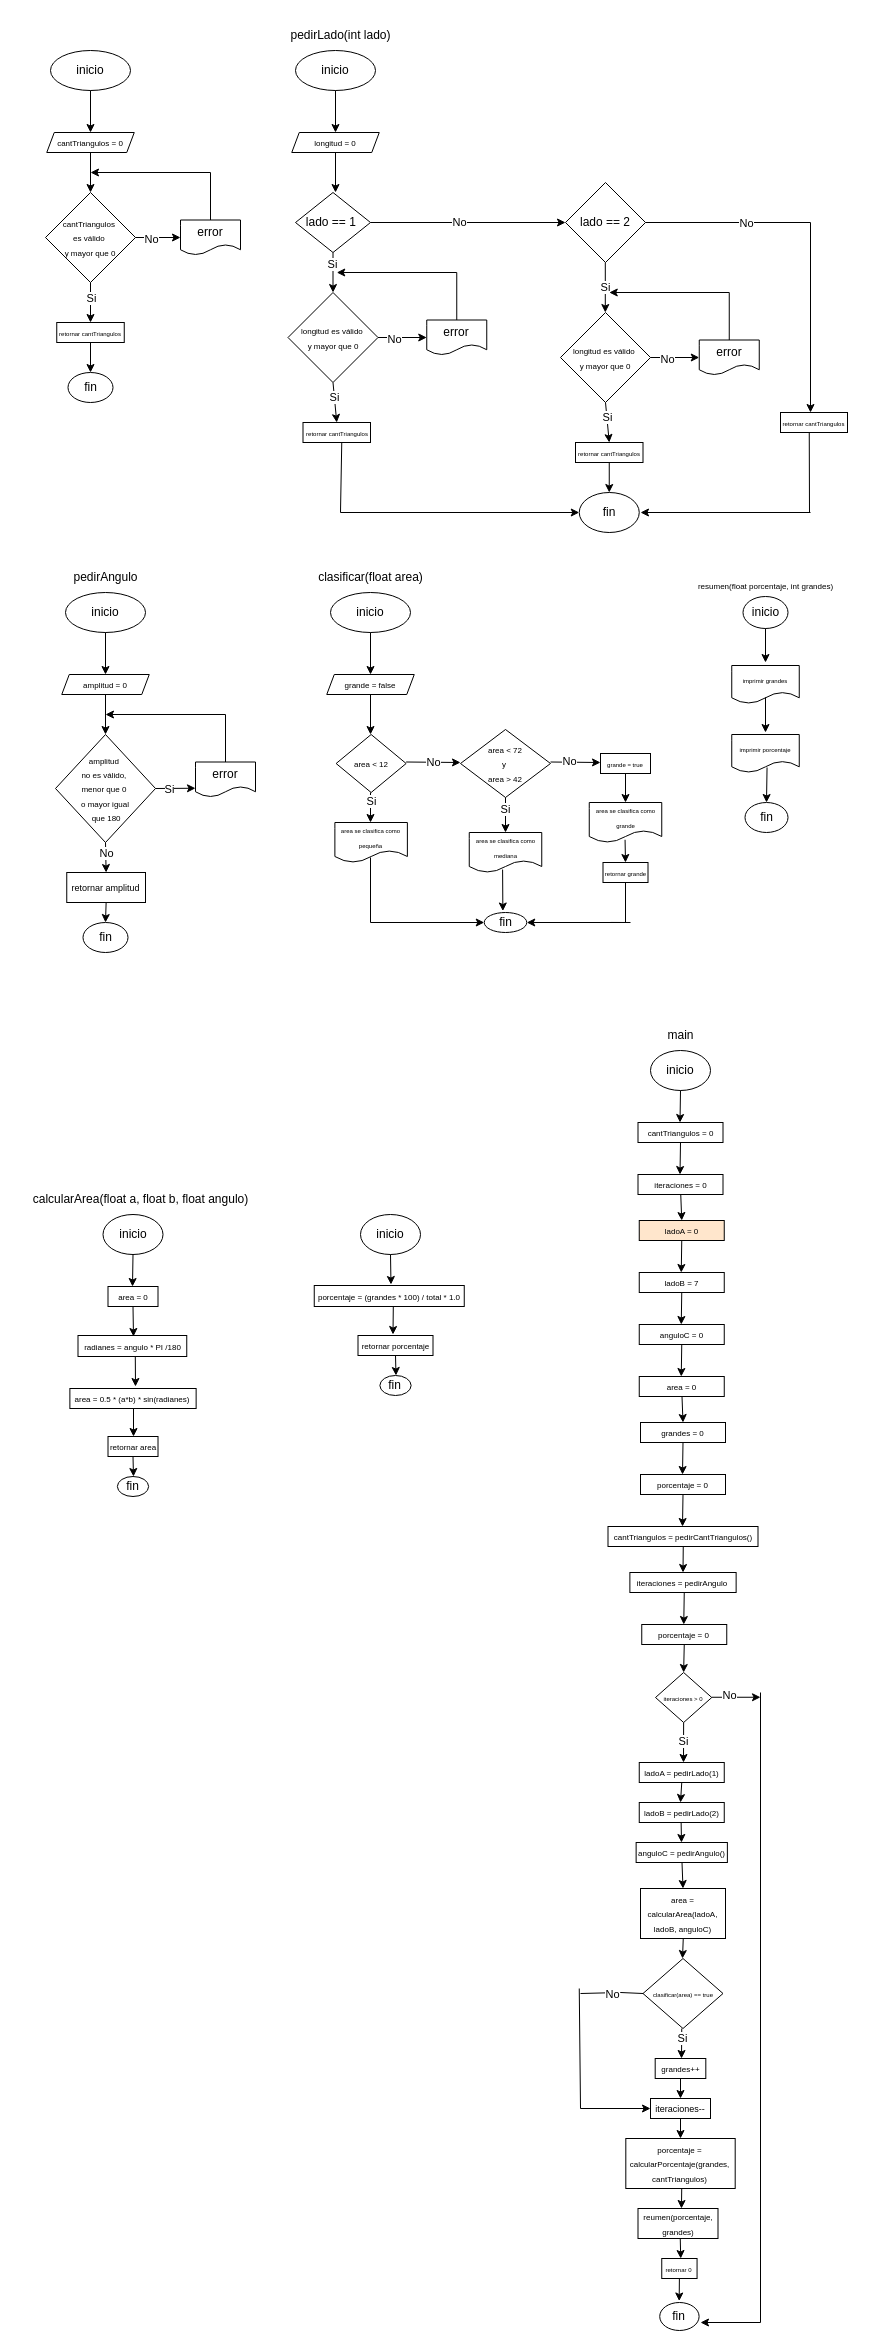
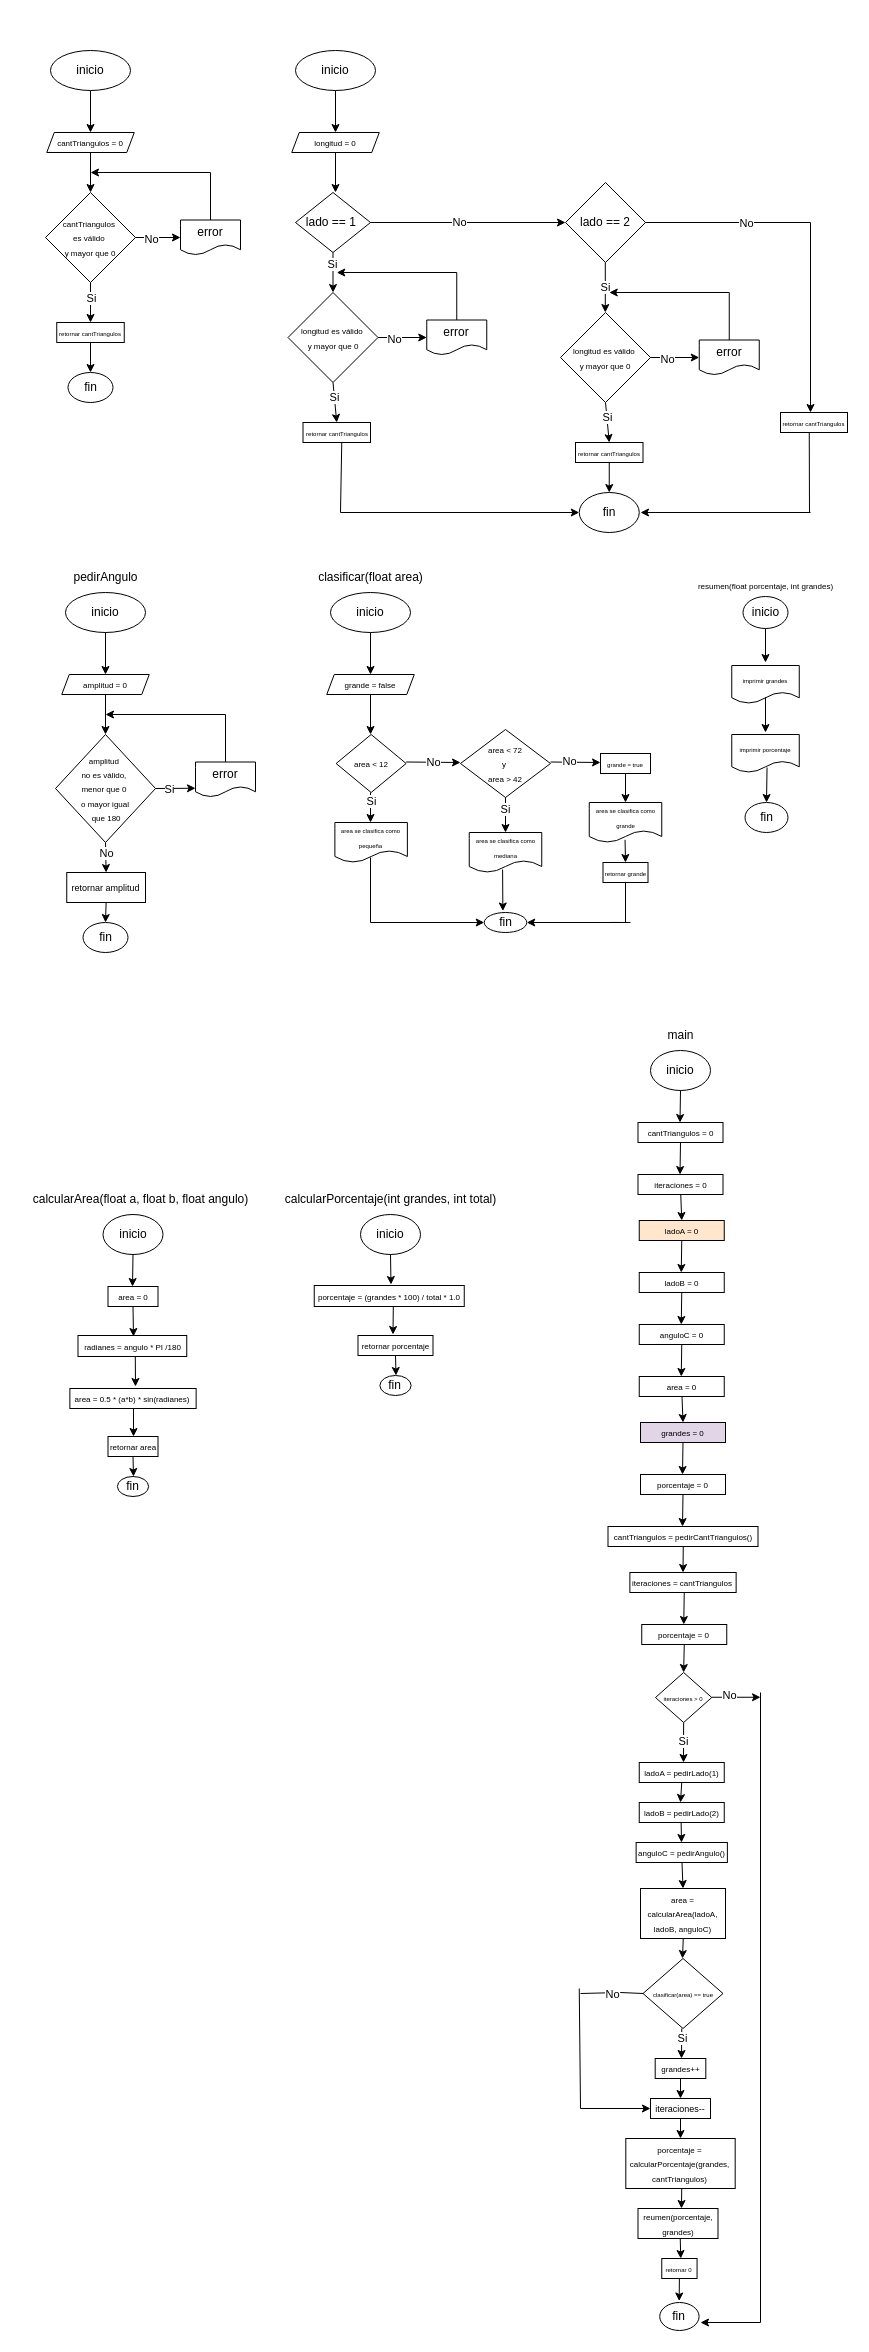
(341, 36) -> none
none -> (391, 1200)
(682, 1283) -> (682, 1283)
(683, 1433) -> (683, 1433)
(683, 1583) -> (683, 1583)
